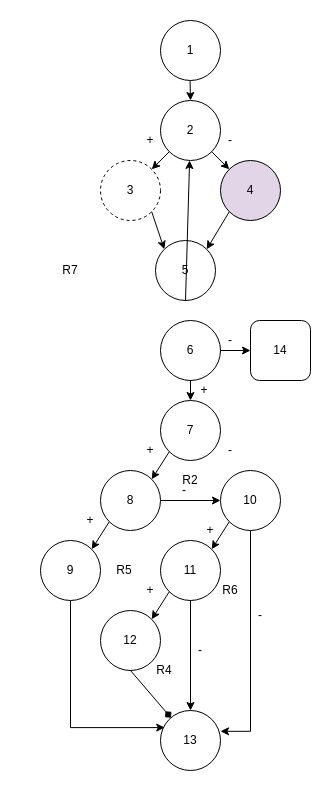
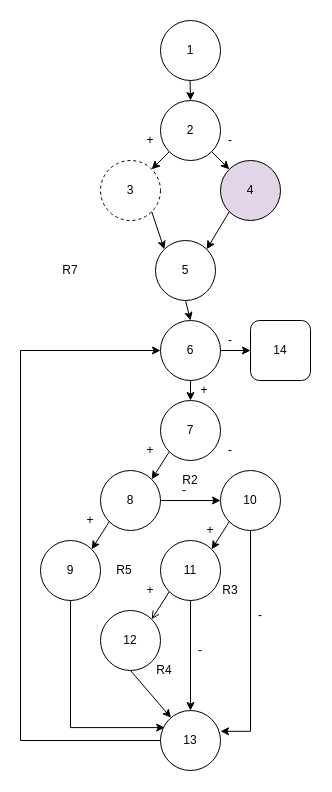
(187, 234) -> (187, 307)
none -> (21, 550)
(231, 591) -> (231, 591)
(156, 613) -> (155, 615)
(165, 710) -> (165, 711)
